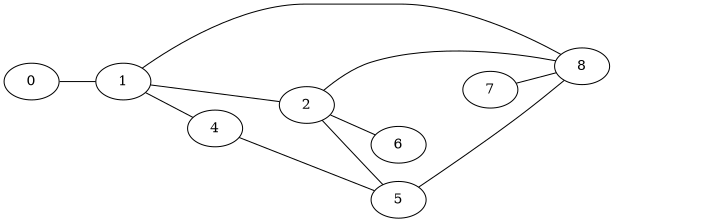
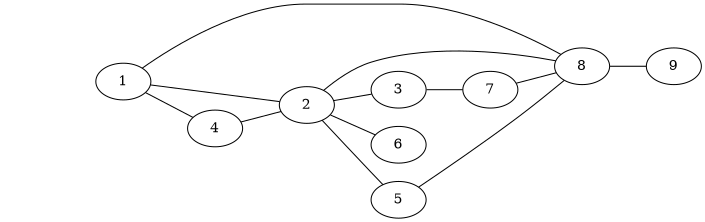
none -> (674, 66)
(32, 82) -> none
none -> (399, 90)
(307, 164) -> (261, 117)
